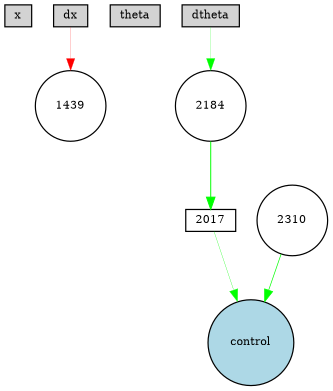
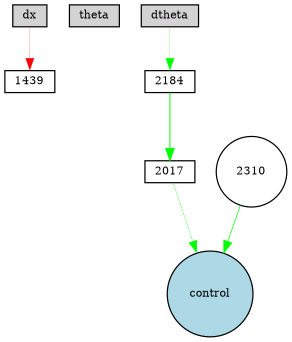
(18, 16) -> none
(71, 106) -> (30, 82)
(211, 106) -> (170, 82)
